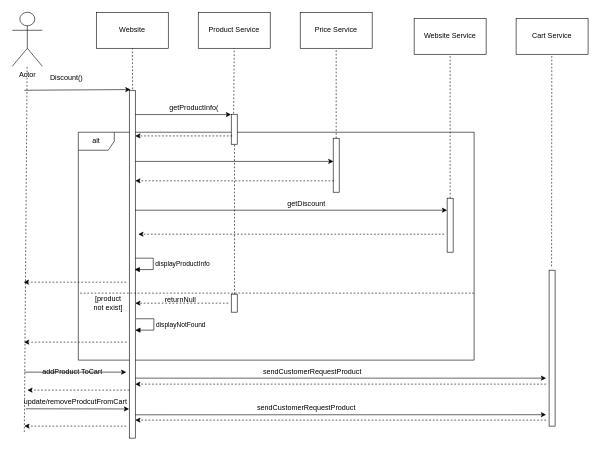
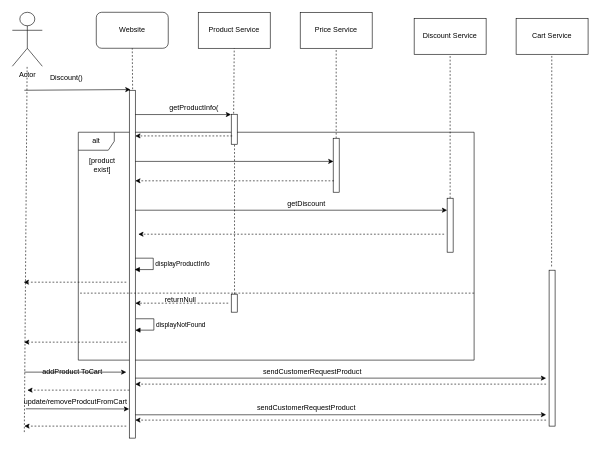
(132, 30) -> (132, 30)
(450, 36) -> (450, 36)
none -> (102, 165)
(108, 303) -> none
